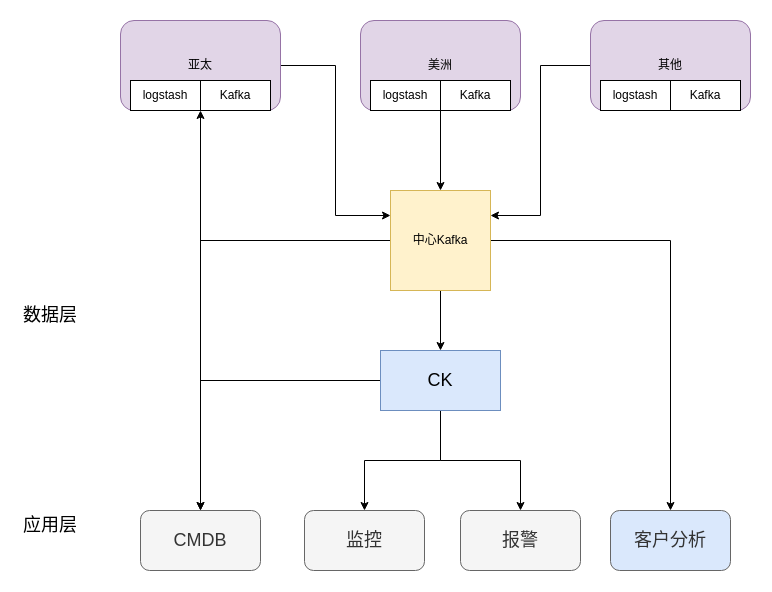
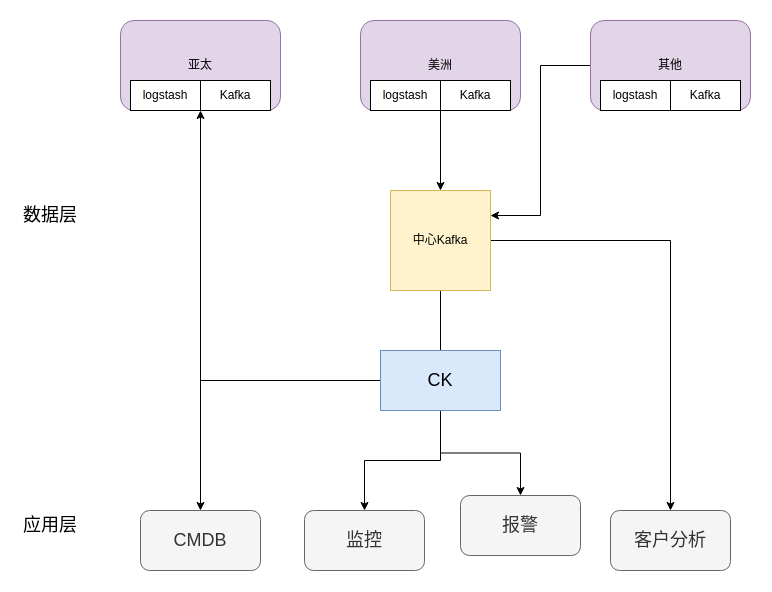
(336, 137) -> none
(297, 241) -> none
(51, 316) -> (51, 216)
(441, 342) -> (441, 345)
(521, 541) -> (521, 526)
(671, 541) -> (671, 541)
